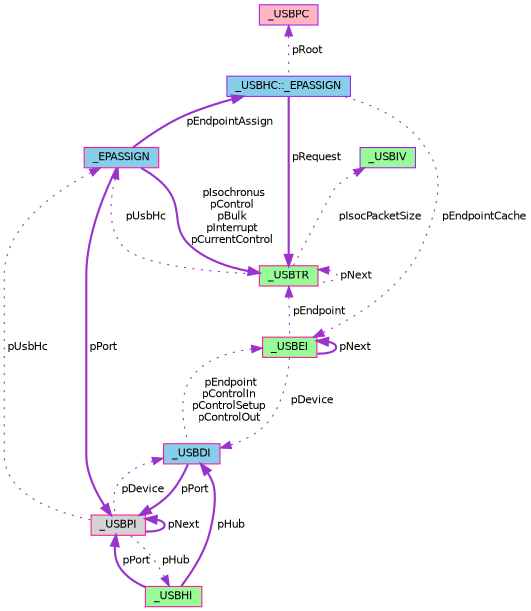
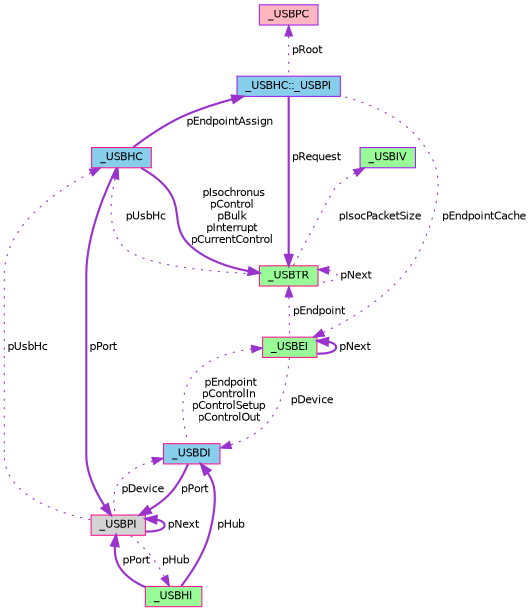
(289, 86) -> (289, 86)
(121, 158) -> (121, 158)
